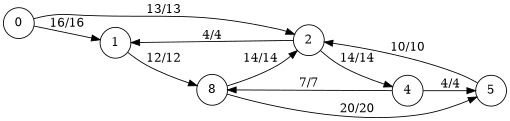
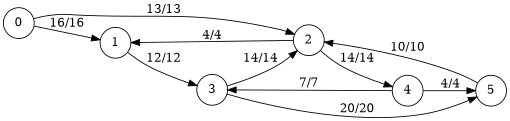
(212, 90) -> (212, 90)
